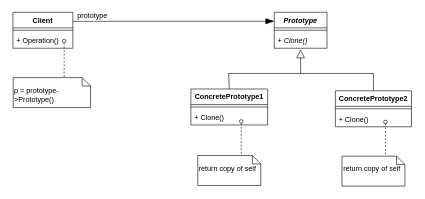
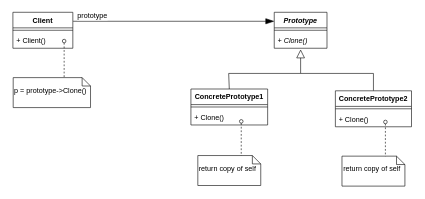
(40, 41) -> (33, 41)
(52, 87) -> (52, 87)
